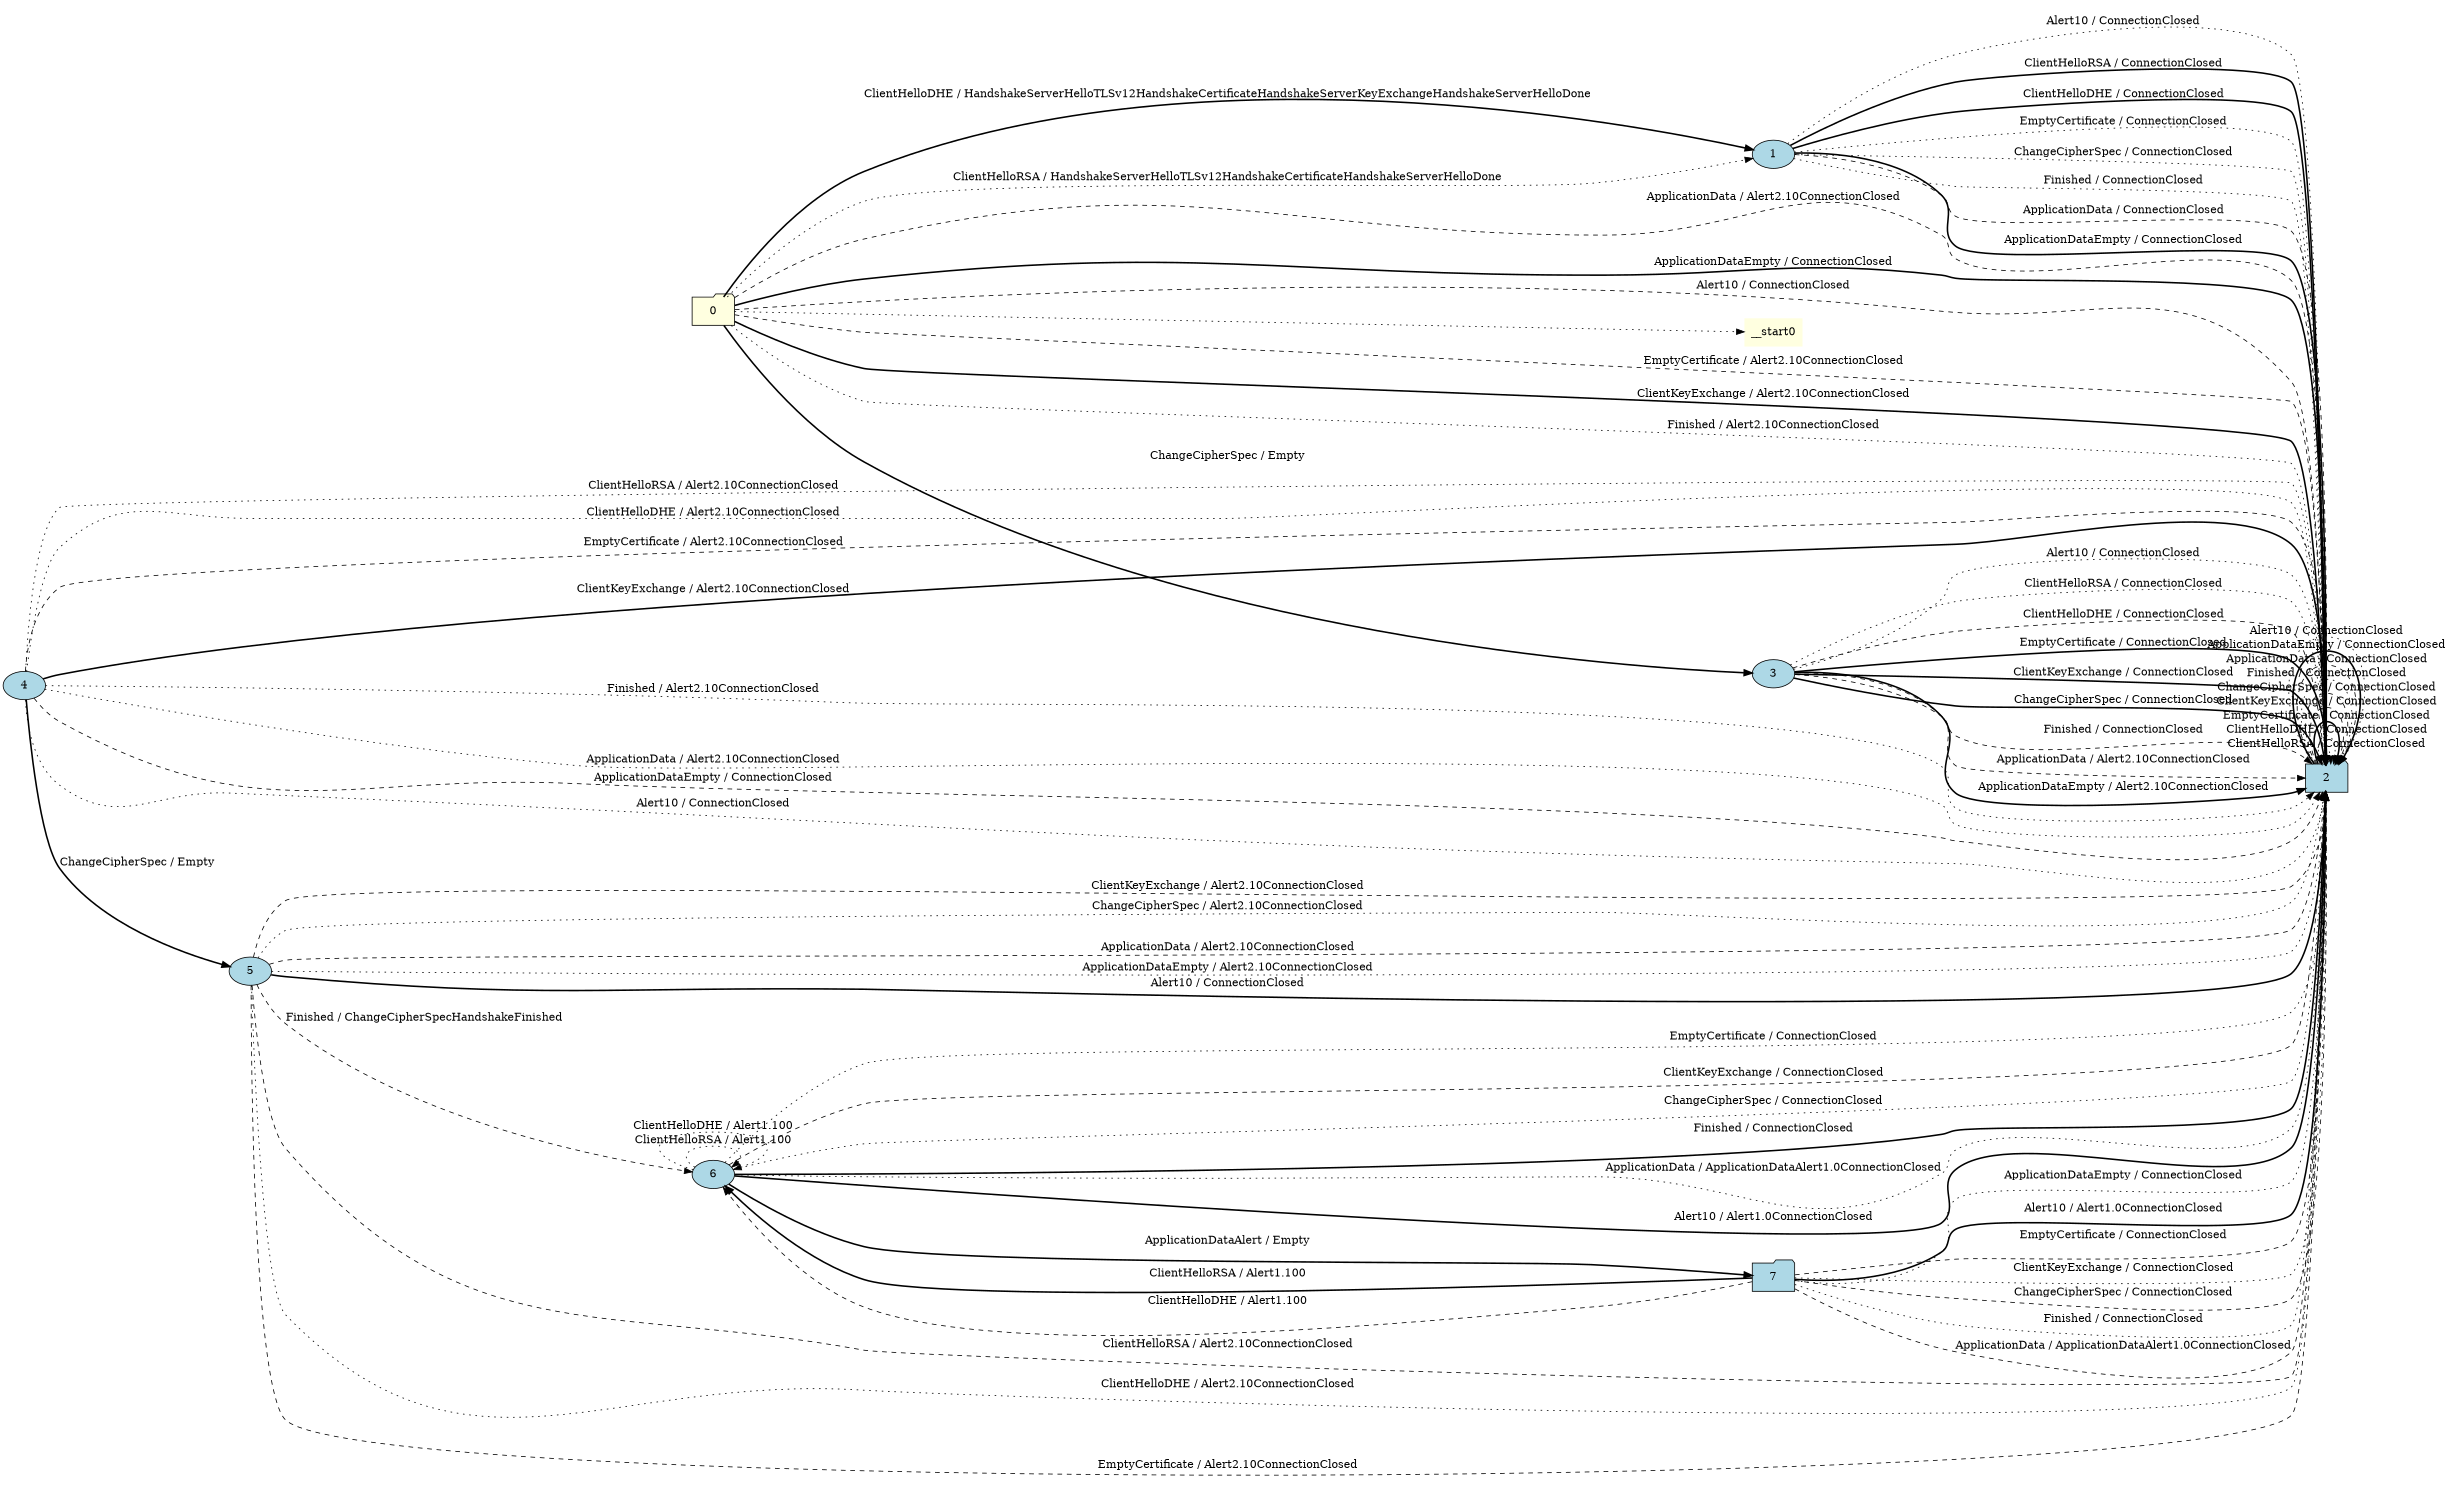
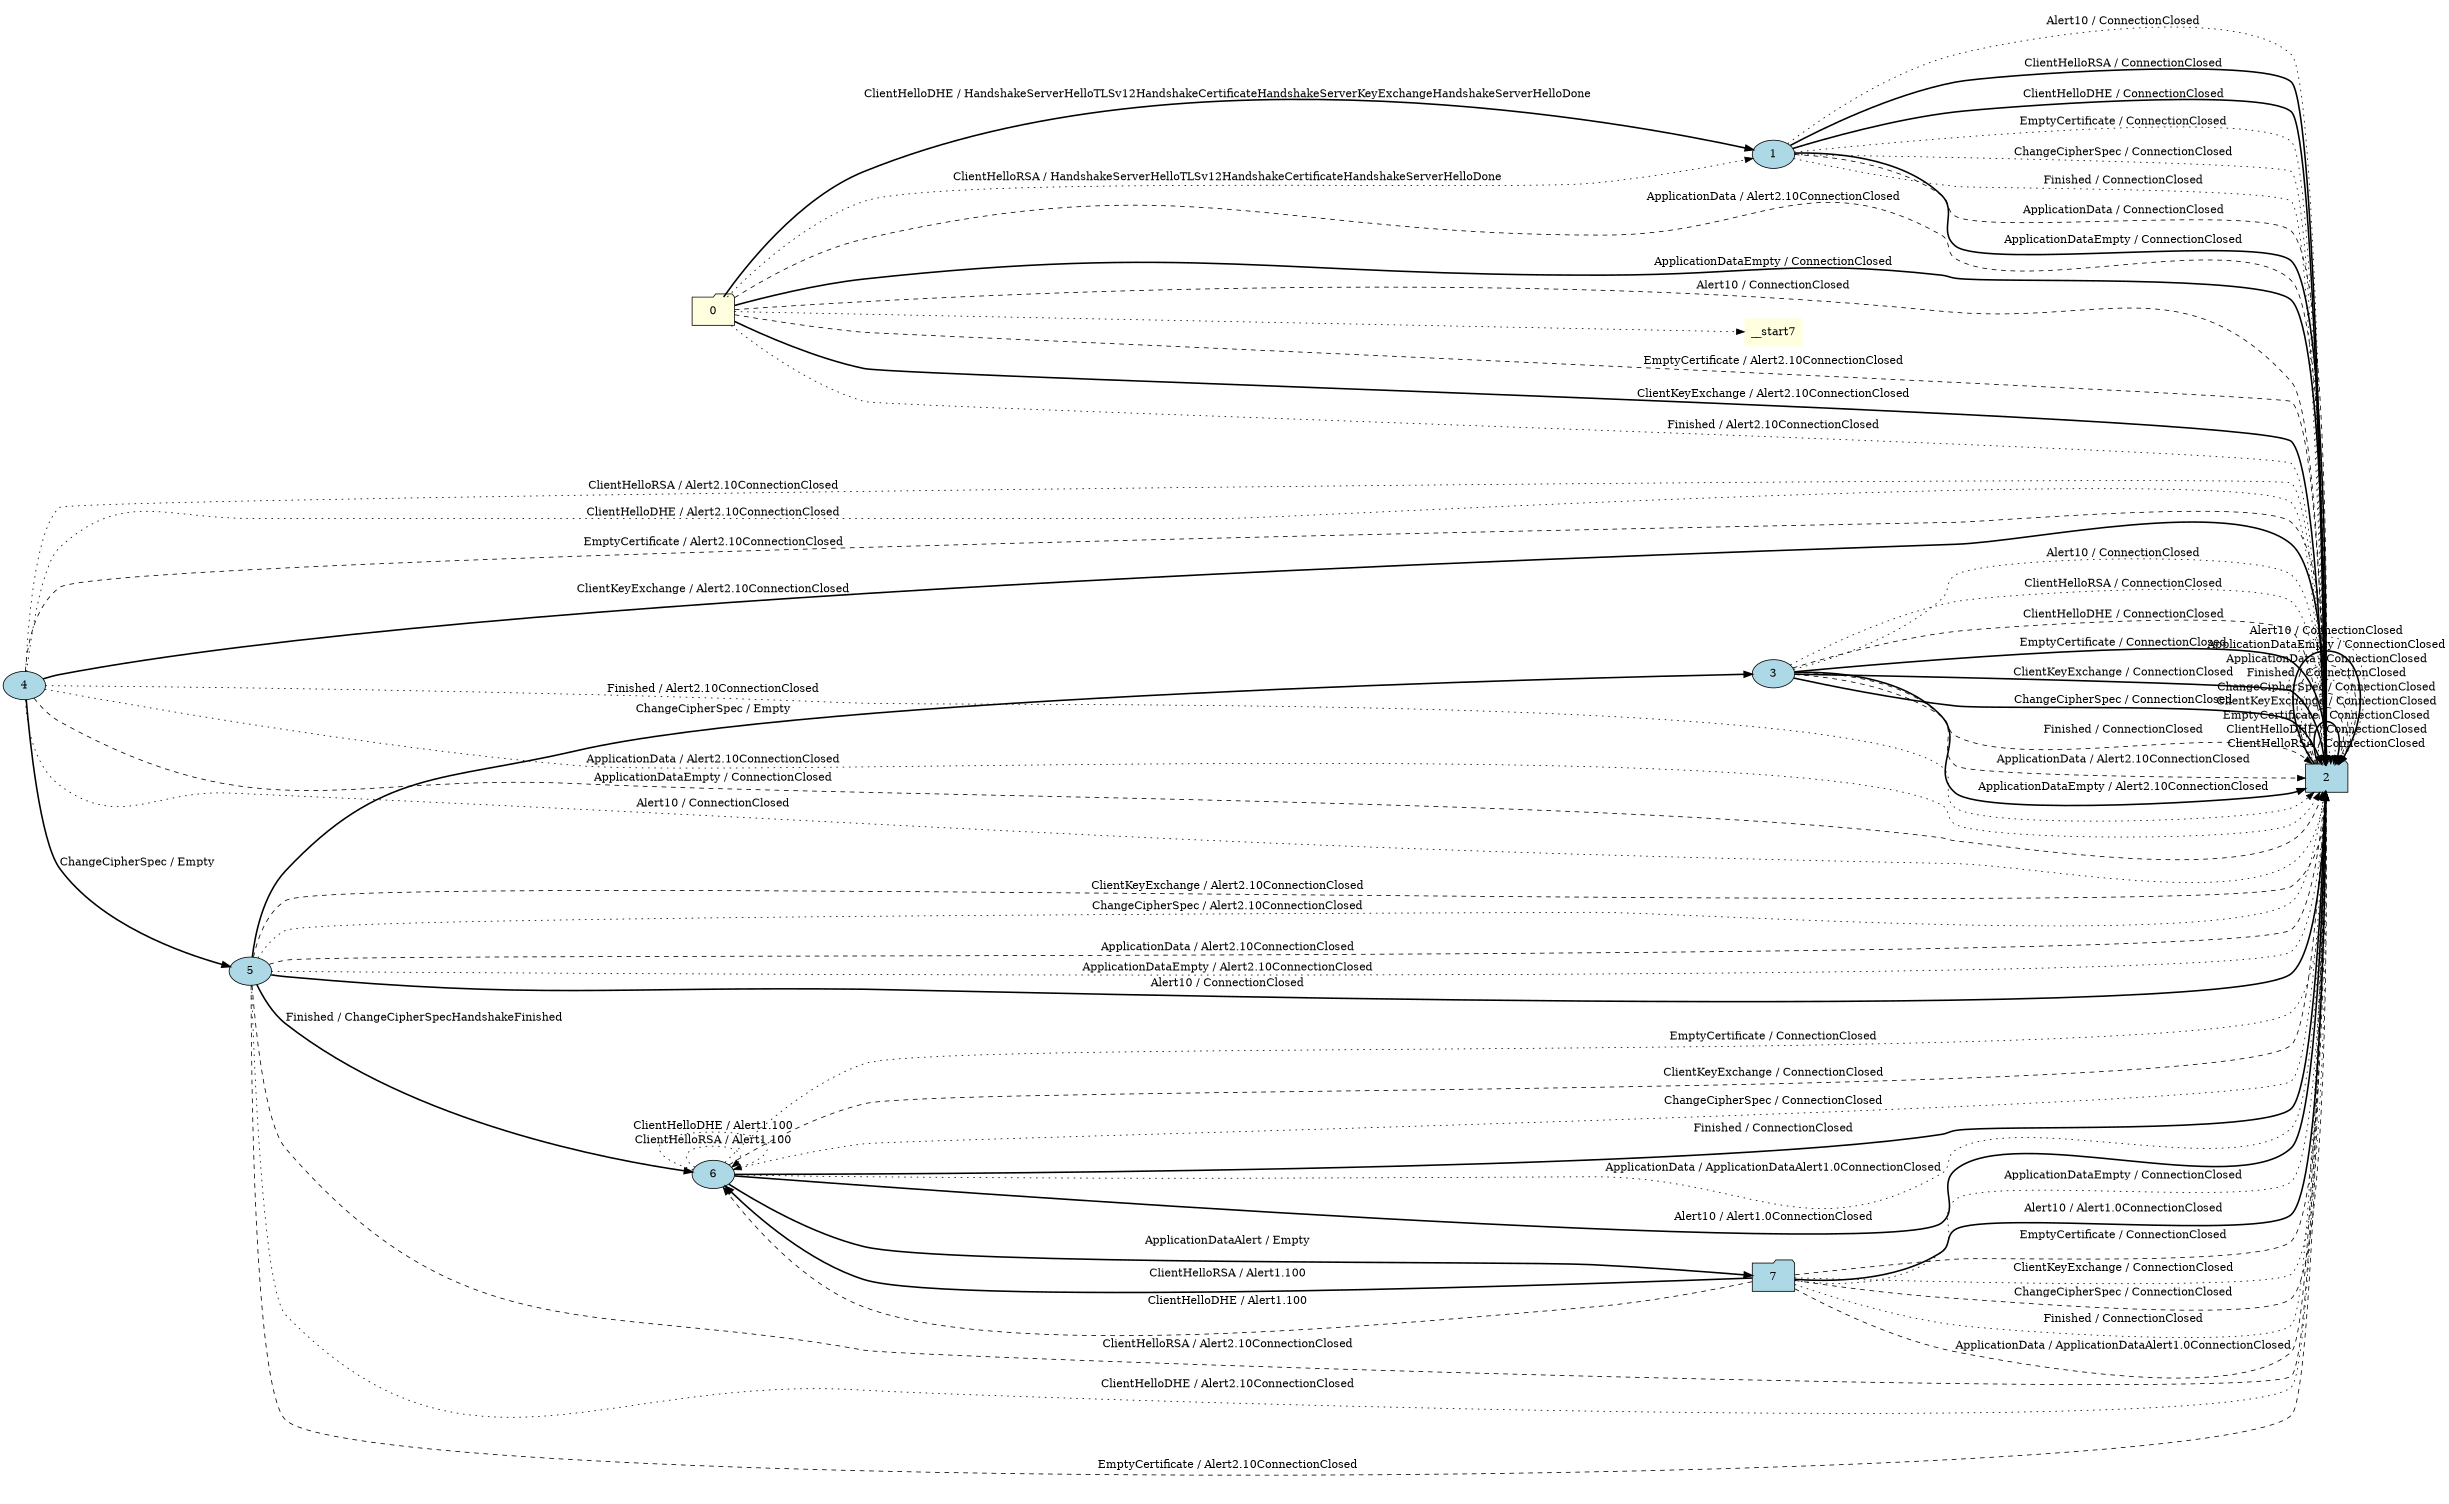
(1773, 332) -> (1773, 332)
(1197, 590) -> (912, 711)
(453, 1113) -> (453, 1113)
